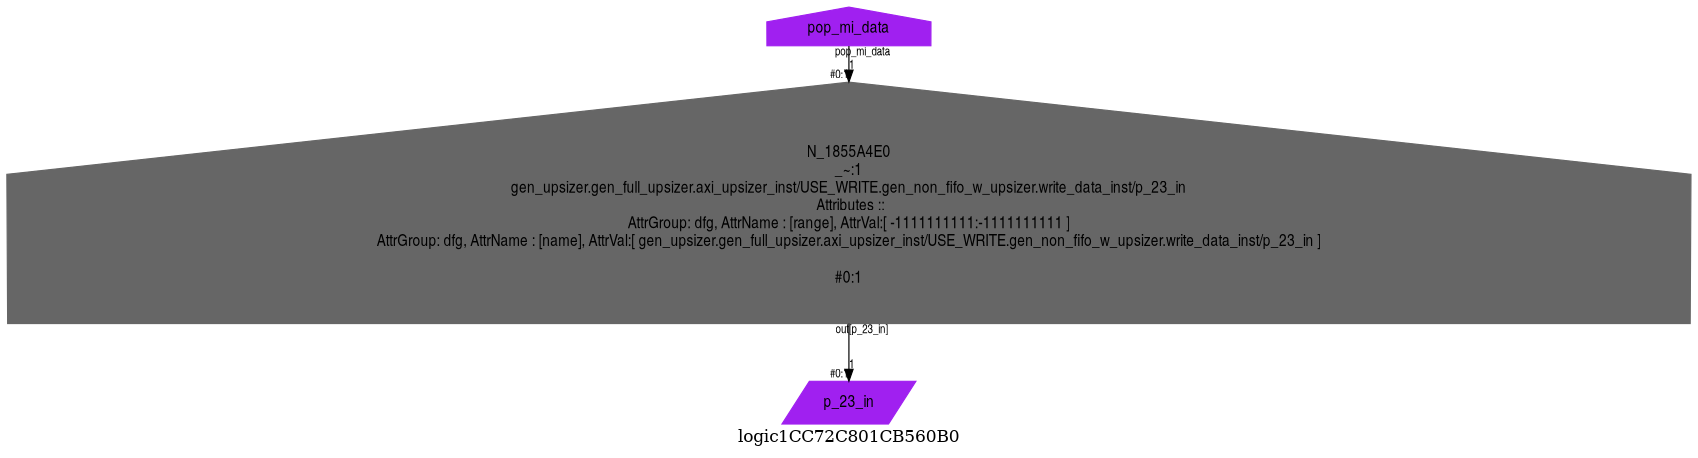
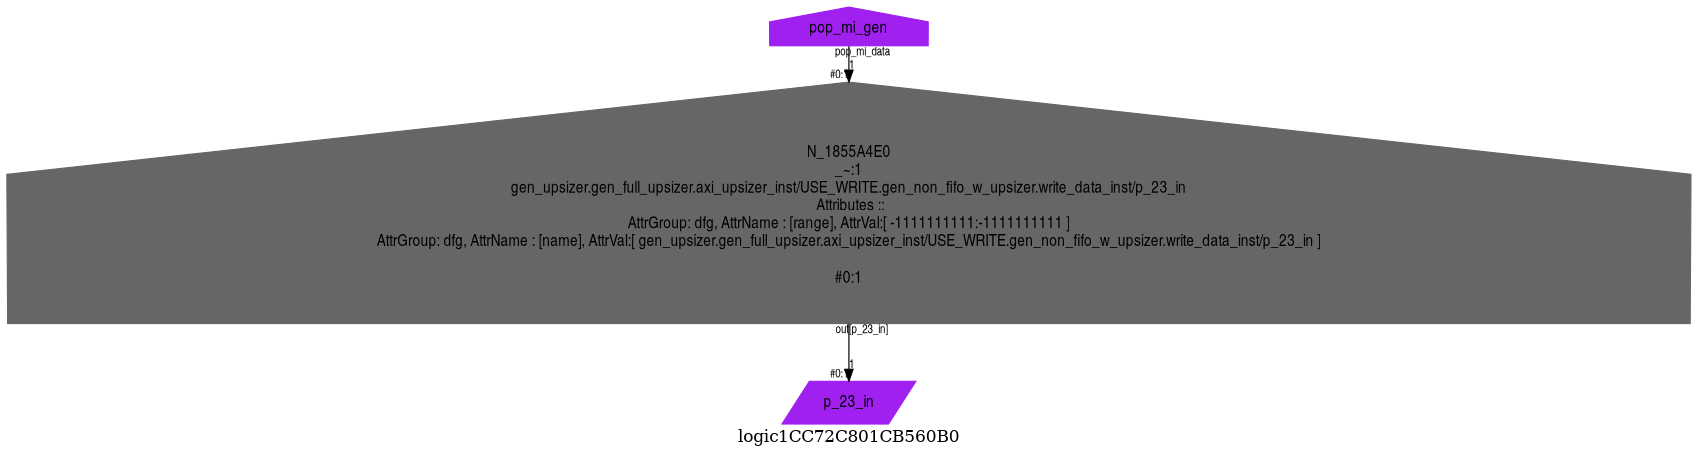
(849, 28) -> (849, 28)
